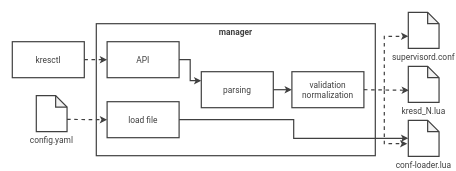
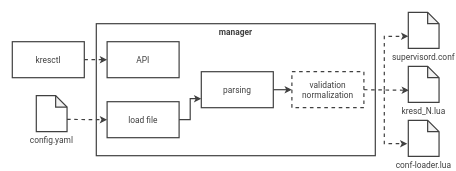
(190, 68) -> none
(328, 90) -> (328, 90)
(294, 131) -> (190, 108)
